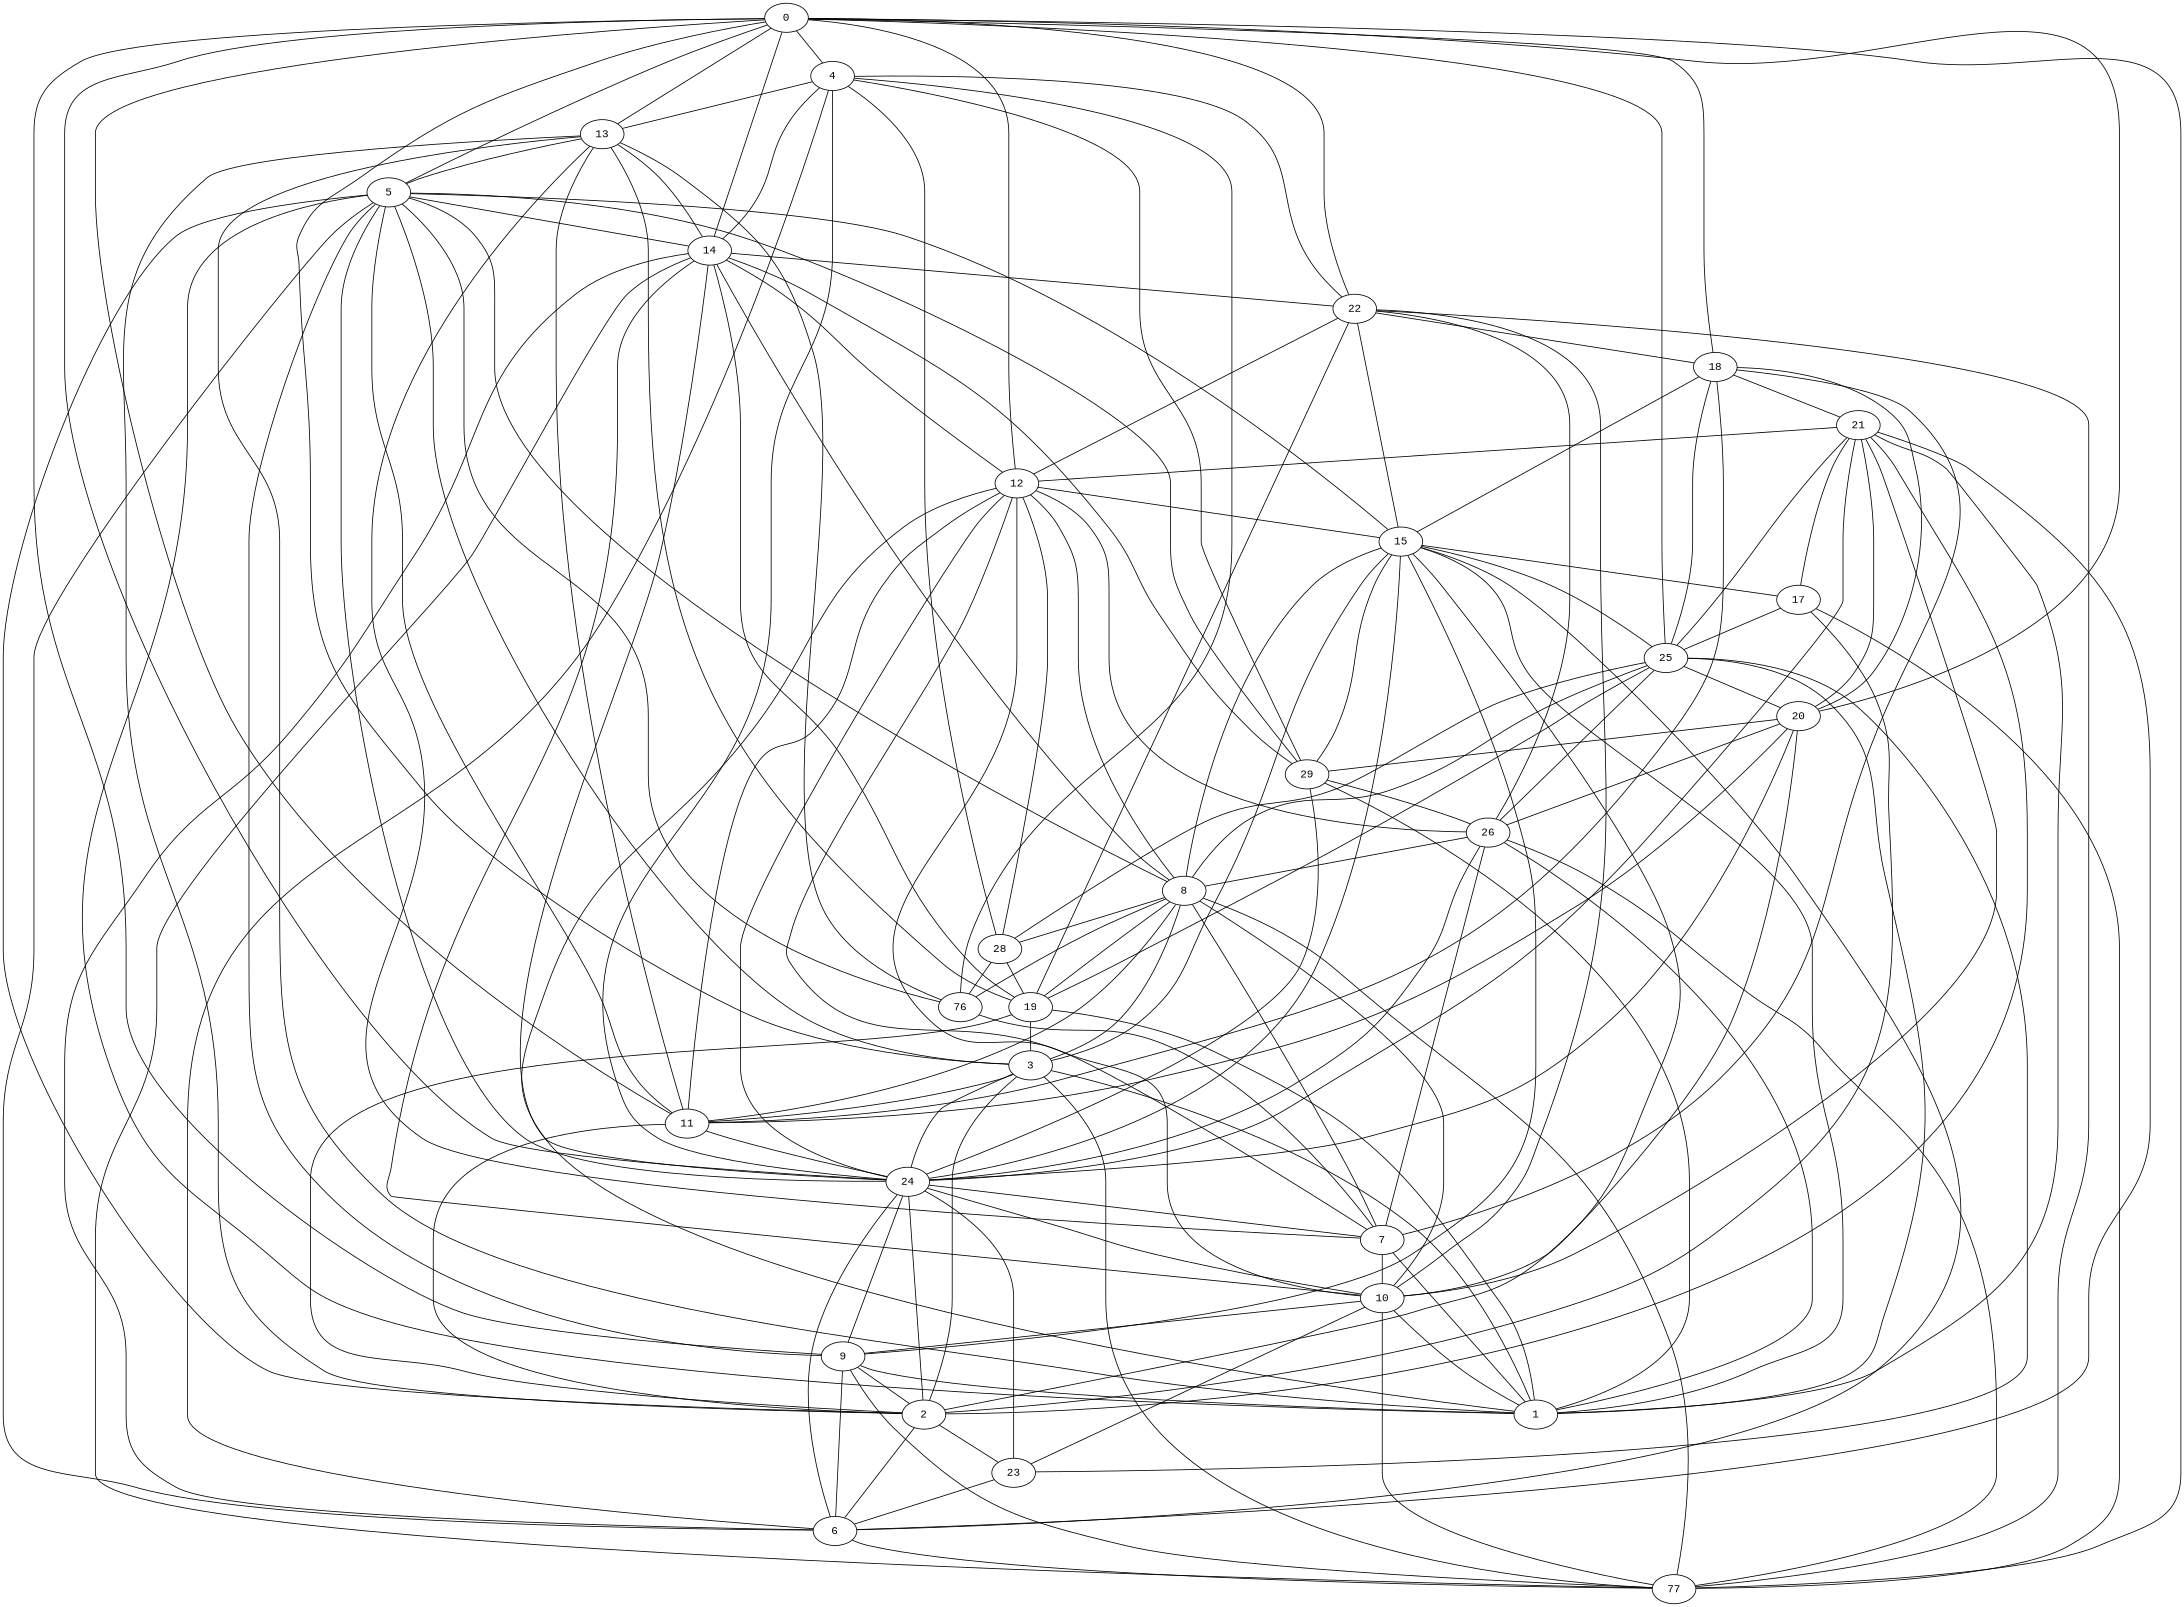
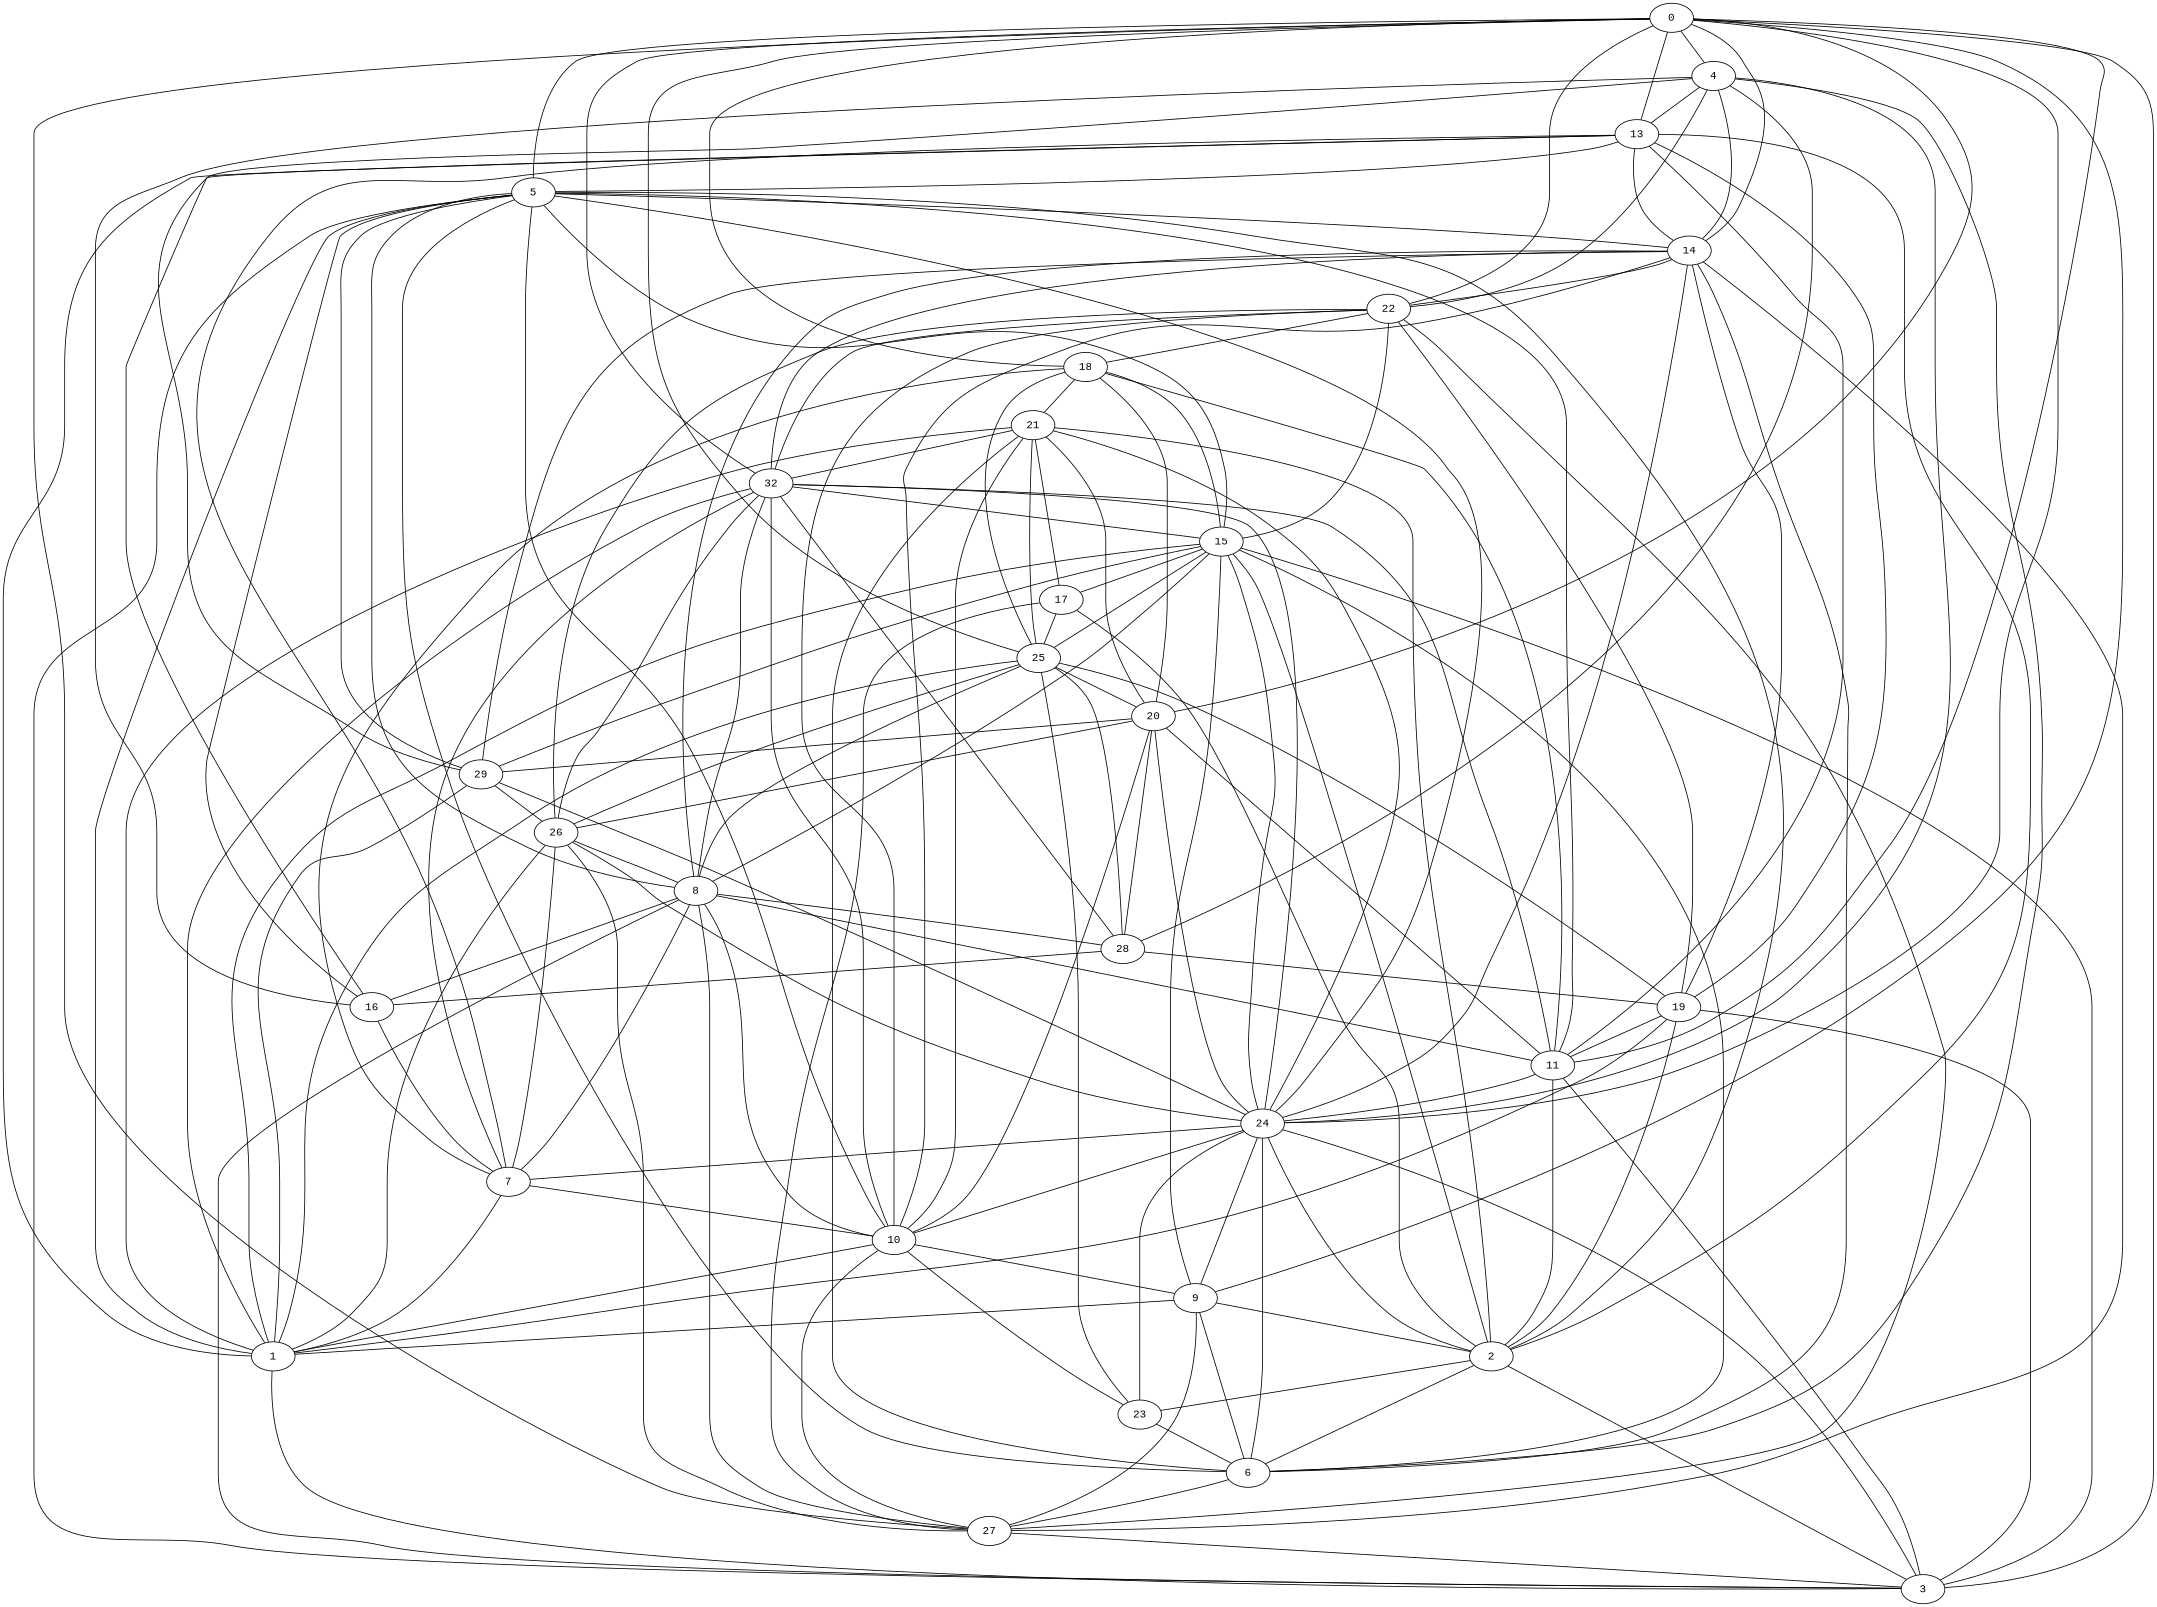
(1017, 483) -> (771, 483)
none -> (1138, 833)
(1107, 948) -> (1616, 1036)
(249, 962) -> (668, 715)
(960, 1007) -> (372, 1007)
(1674, 1589) -> (989, 1531)
